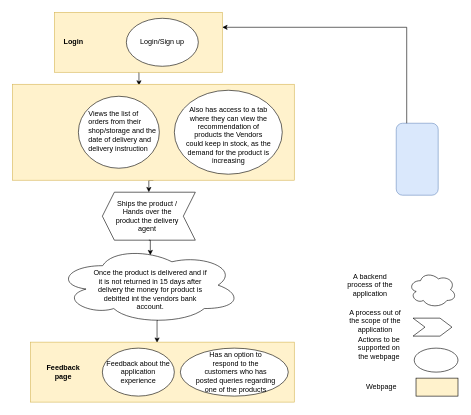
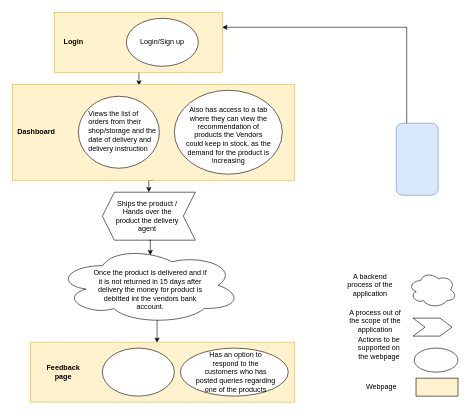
none -> (36, 132)
(138, 372) -> none
